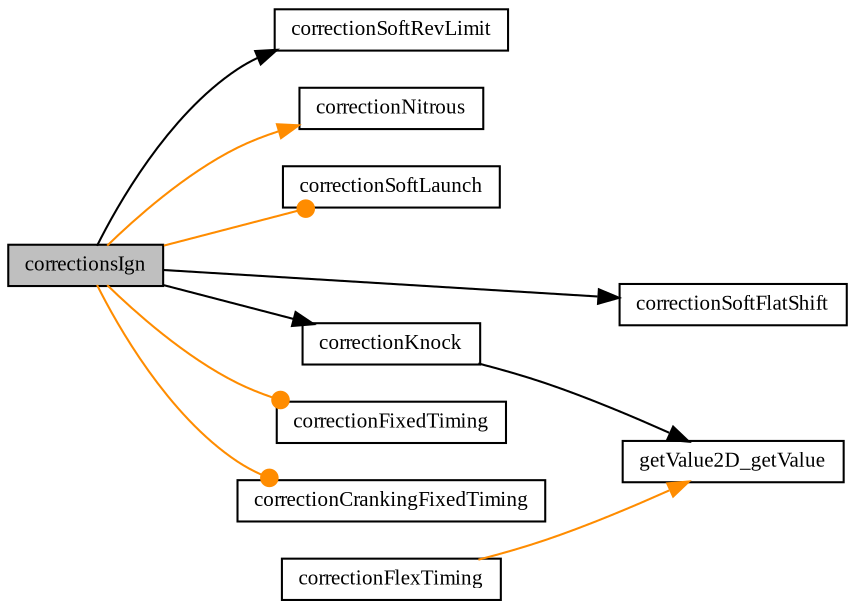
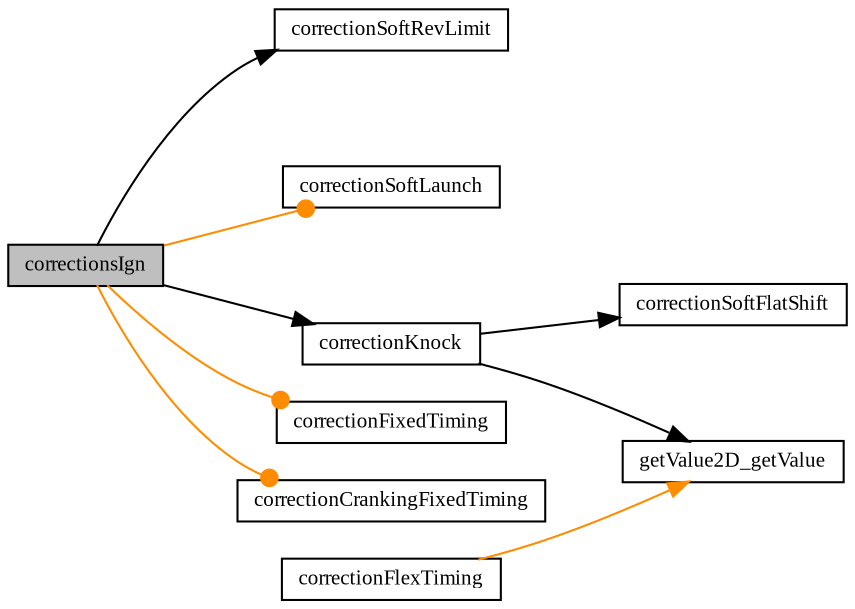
(391, 108) -> none
(381, 283) -> (540, 327)
